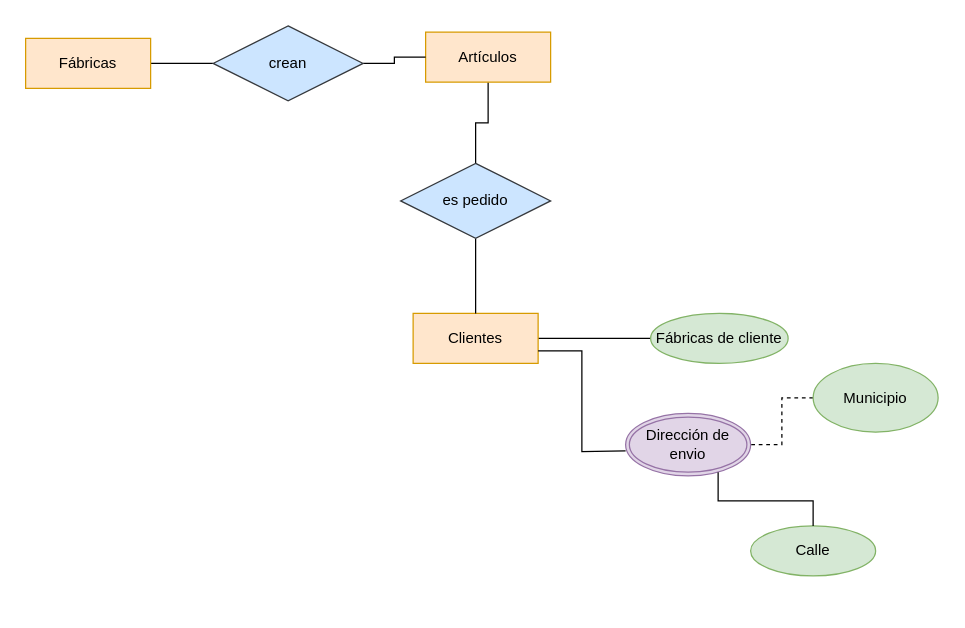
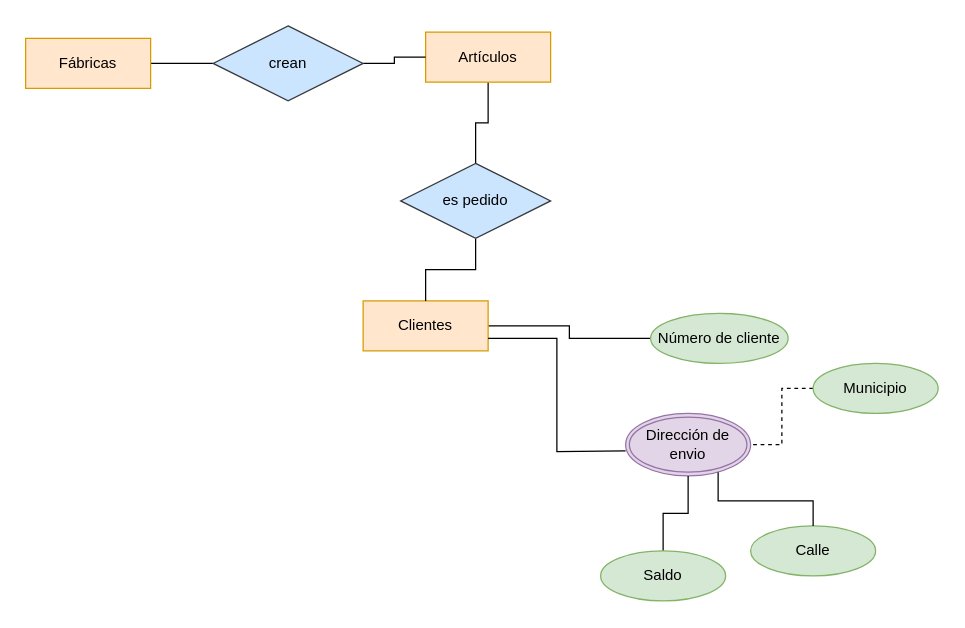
(476, 338) -> (426, 326)
(719, 338) -> (719, 338)
(876, 398) -> (876, 388)
none -> (675, 513)
none -> (663, 576)
